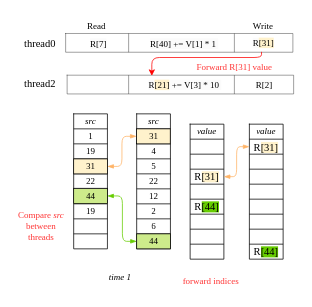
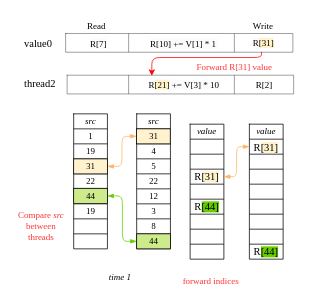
(42, 44) -> (38, 44)
(188, 49) -> (188, 49)
(154, 211) -> (154, 211)
(154, 226) -> (154, 226)
